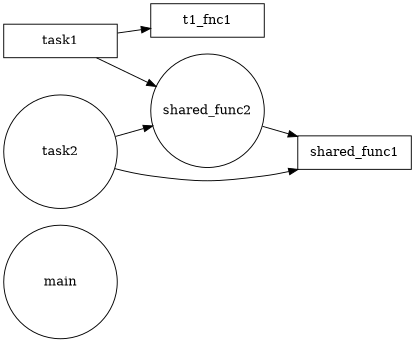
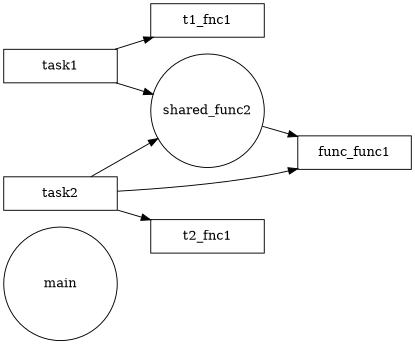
(60, 152) -> (60, 194)
(355, 153) -> (355, 153)
none -> (208, 236)
